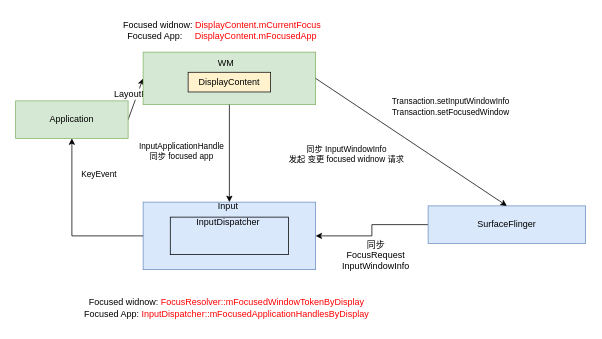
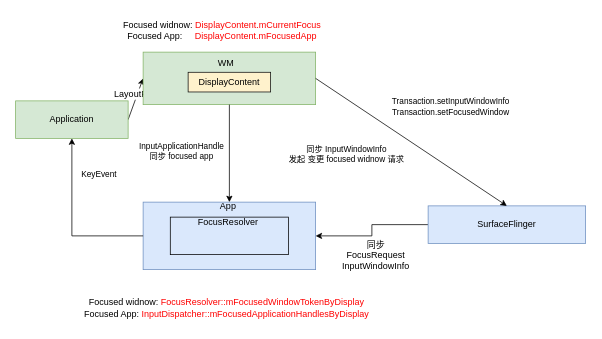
(228, 206) -> (228, 206)
(228, 222) -> (228, 222)
